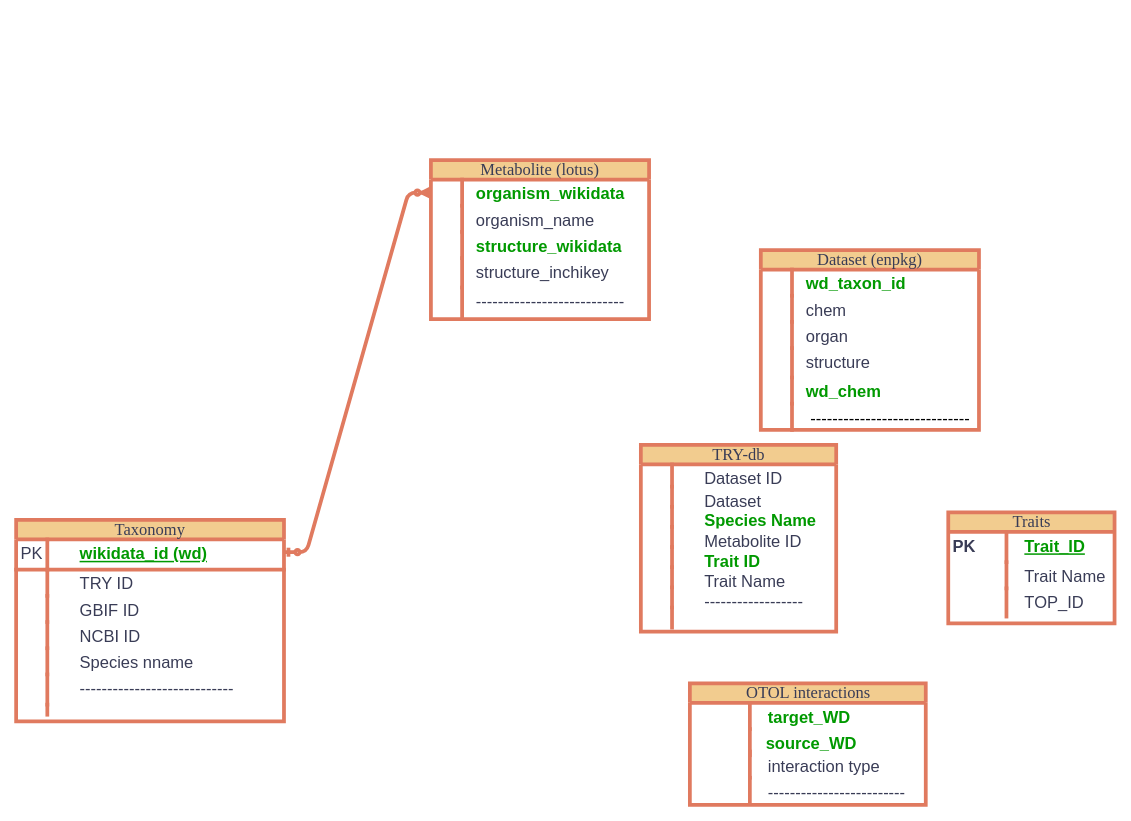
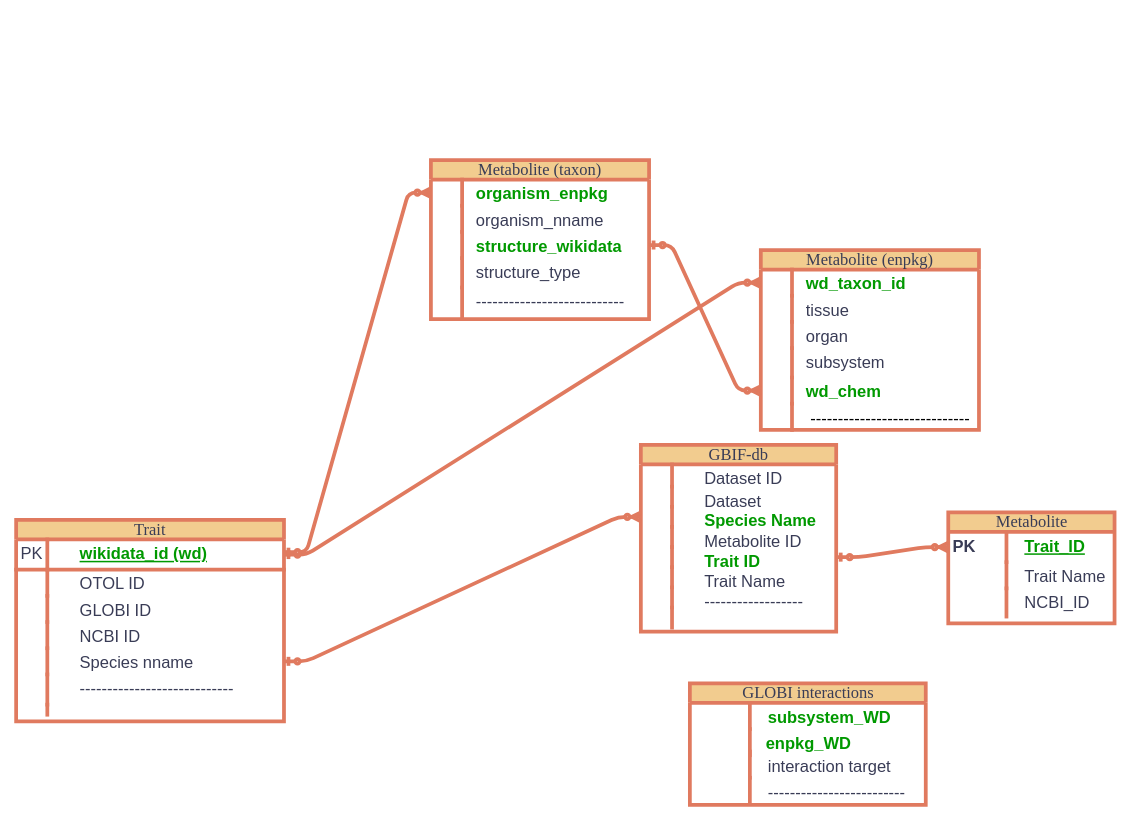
(540, 170) -> (540, 170)
(530, 195) -> (520, 195)
(516, 221) -> (520, 221)
(870, 260) -> (870, 260)
(537, 274) -> (523, 274)
(806, 311) -> (813, 311)
none -> (705, 318)
(829, 364) -> (829, 364)
none -> (522, 419)
(739, 455) -> (739, 455)
(1032, 522) -> (1032, 522)
(150, 530) -> (150, 530)
none -> (892, 552)
(69, 585) -> (73, 585)
none -> (462, 589)
(1023, 604) -> (1027, 604)
(73, 611) -> (78, 611)
(809, 693) -> (809, 693)
(778, 718) -> (792, 718)
(778, 745) -> (773, 745)
(804, 767) -> (813, 767)
